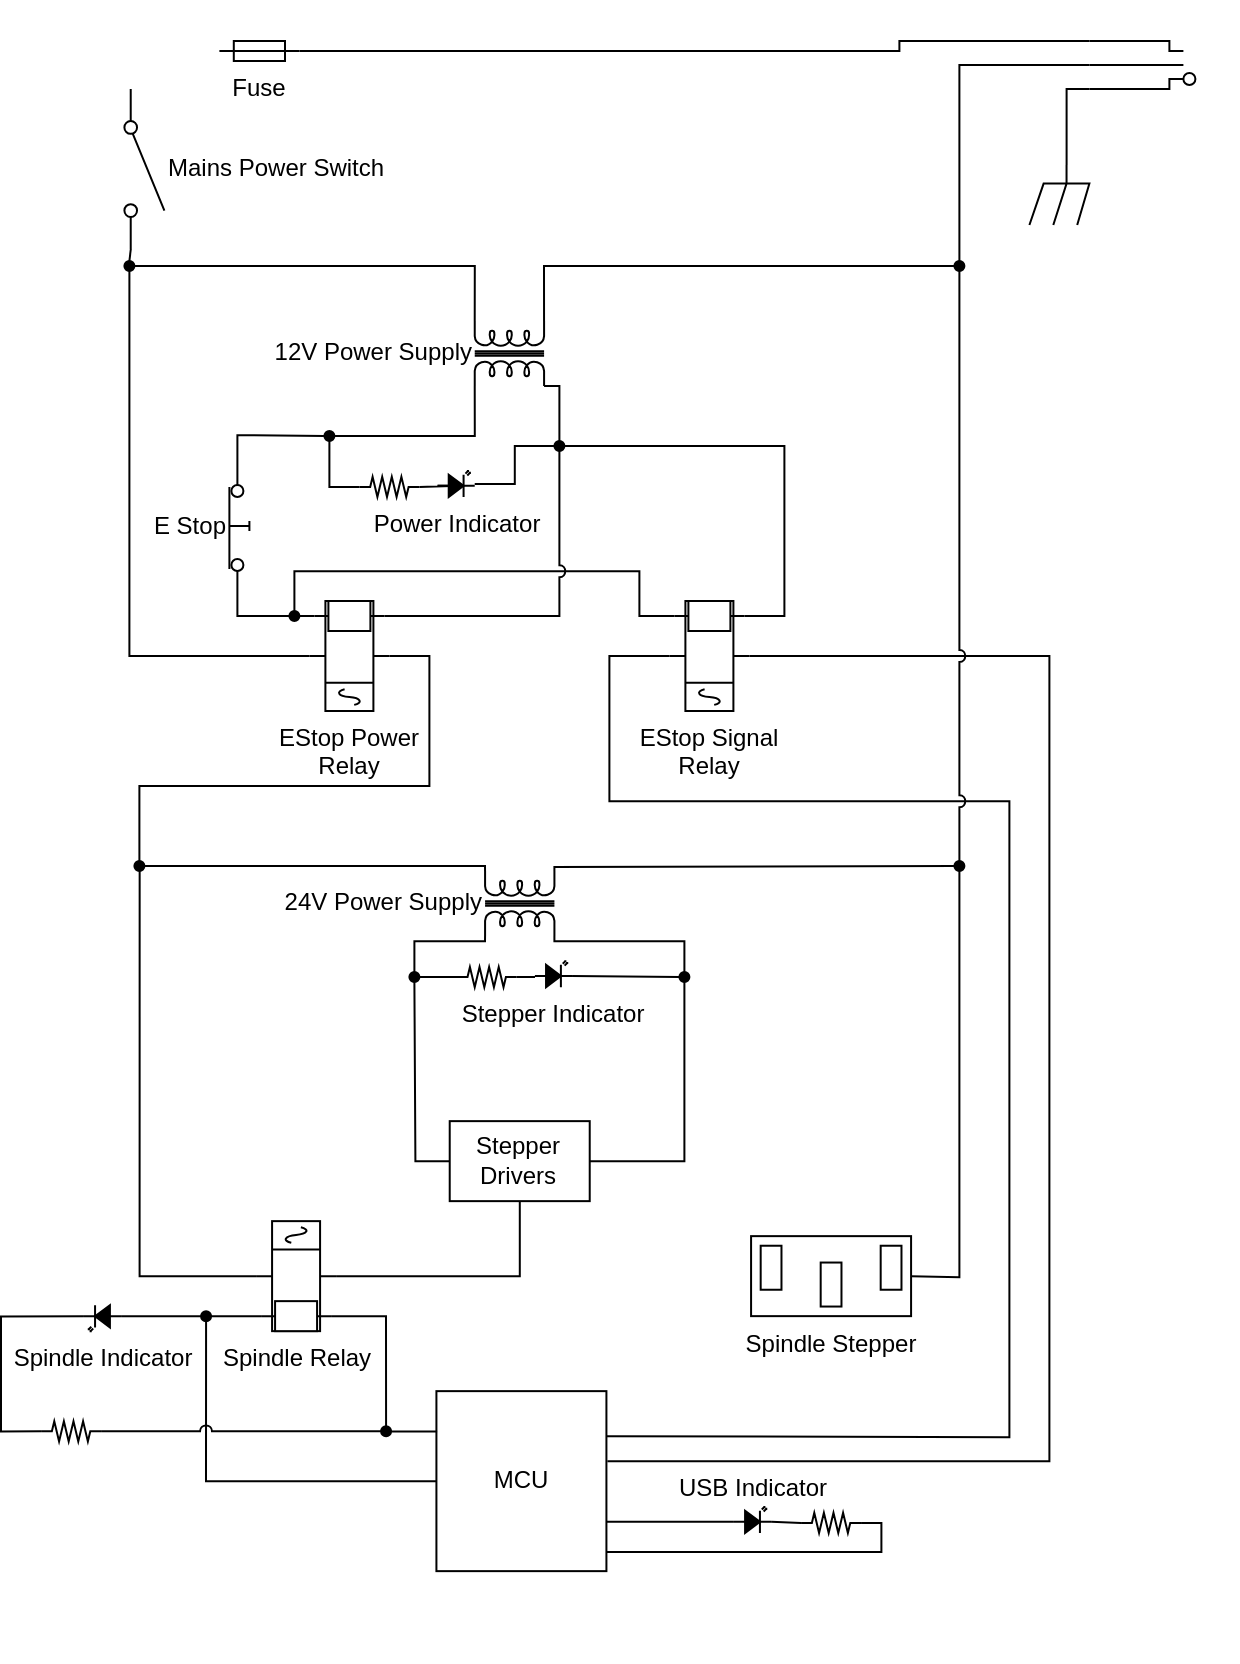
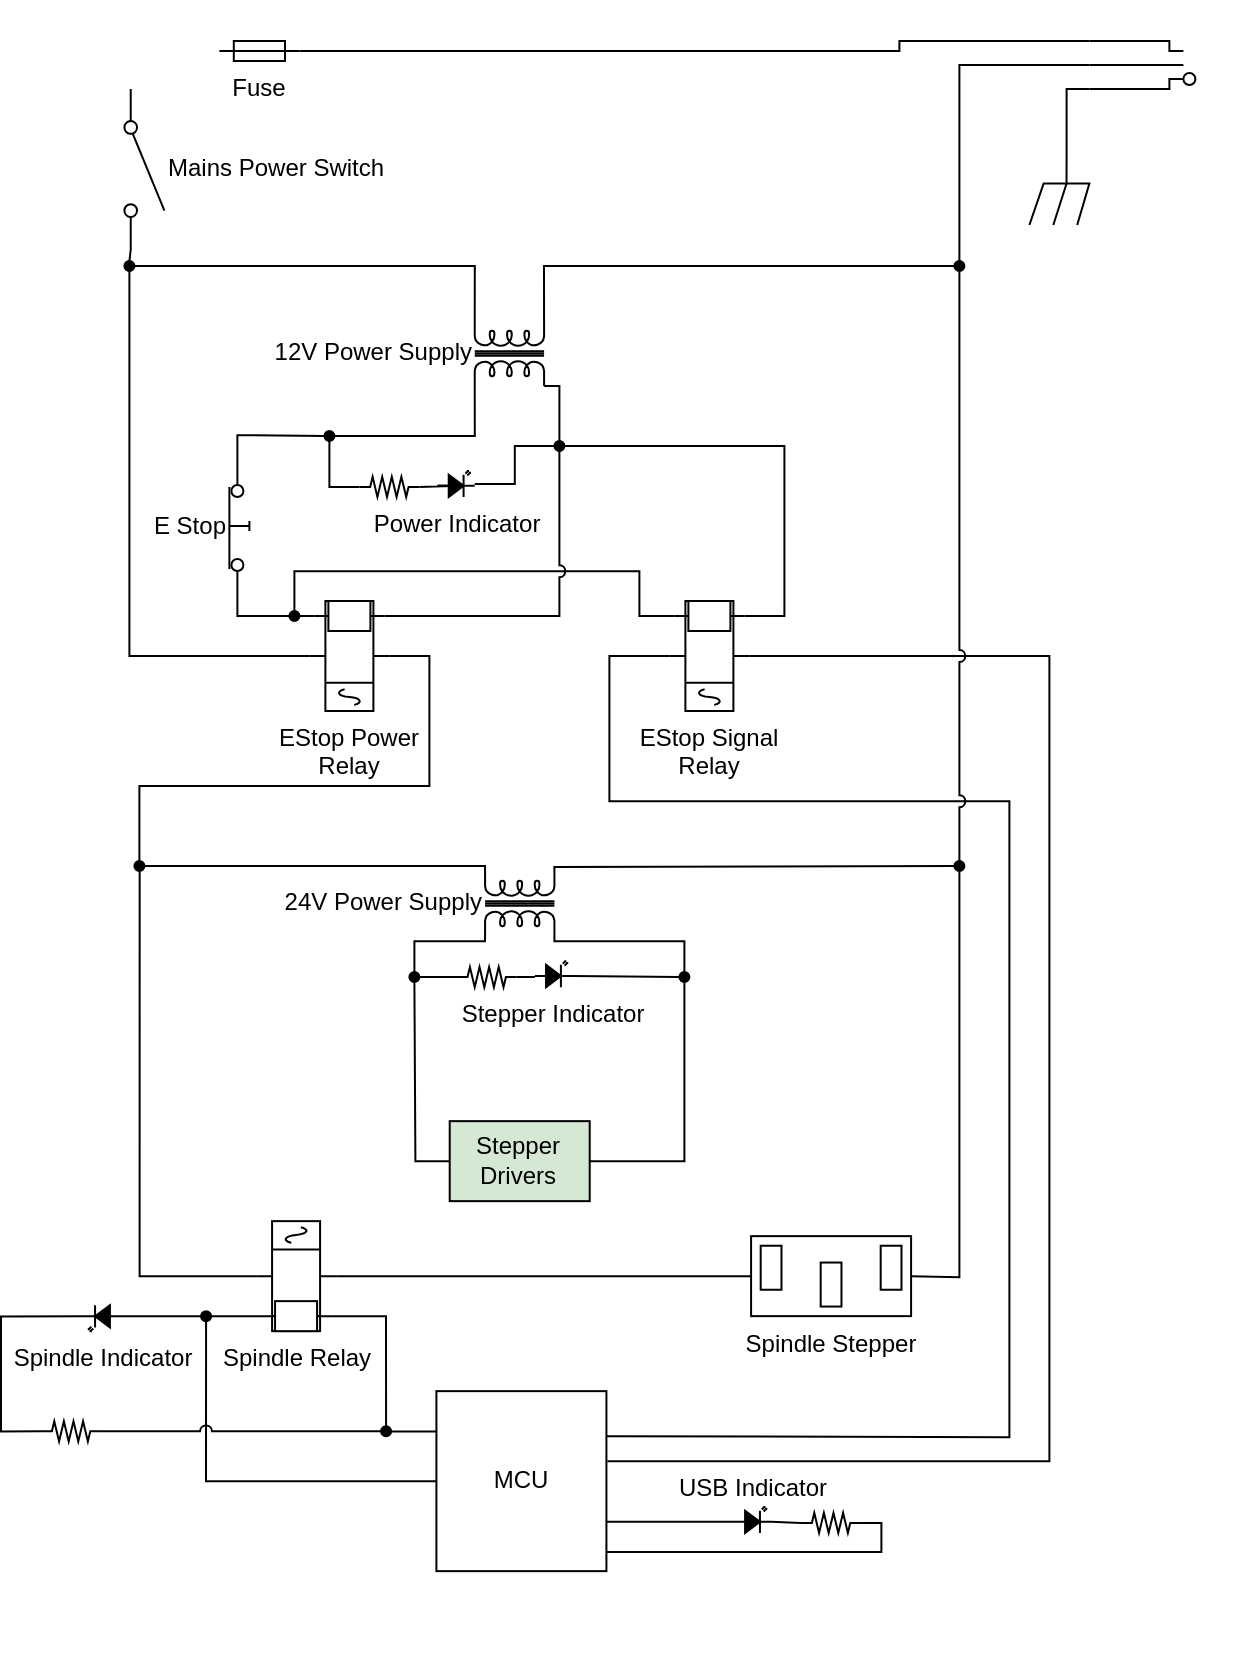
(520, 1161) -> (520, 1161)
(520, 1240) -> (634, 1276)
